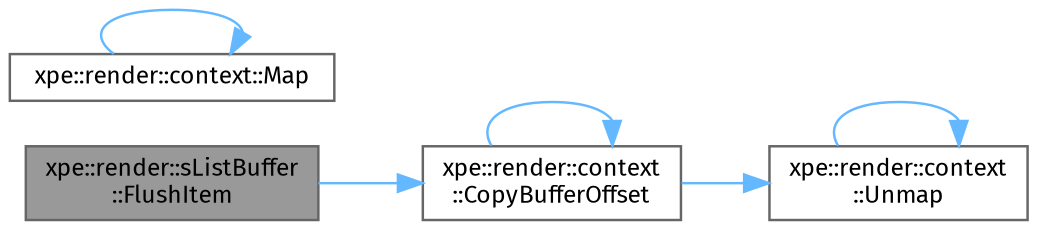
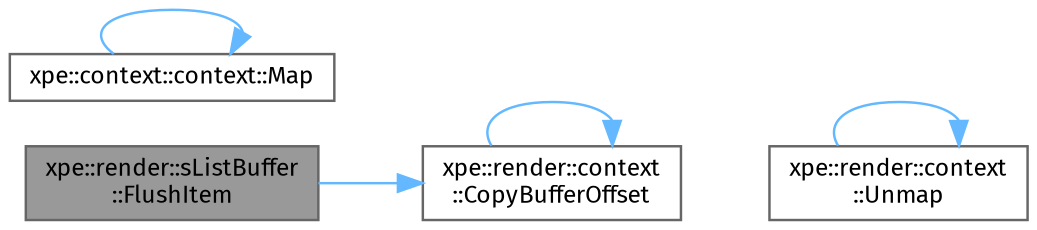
(172, 77) -> (172, 77)
(713, 183) -> none
